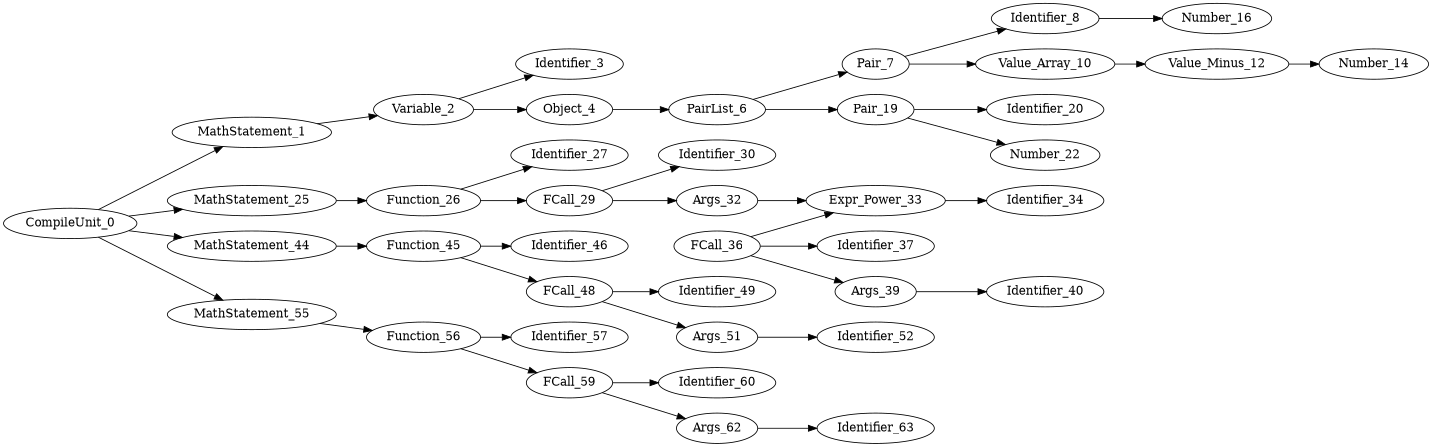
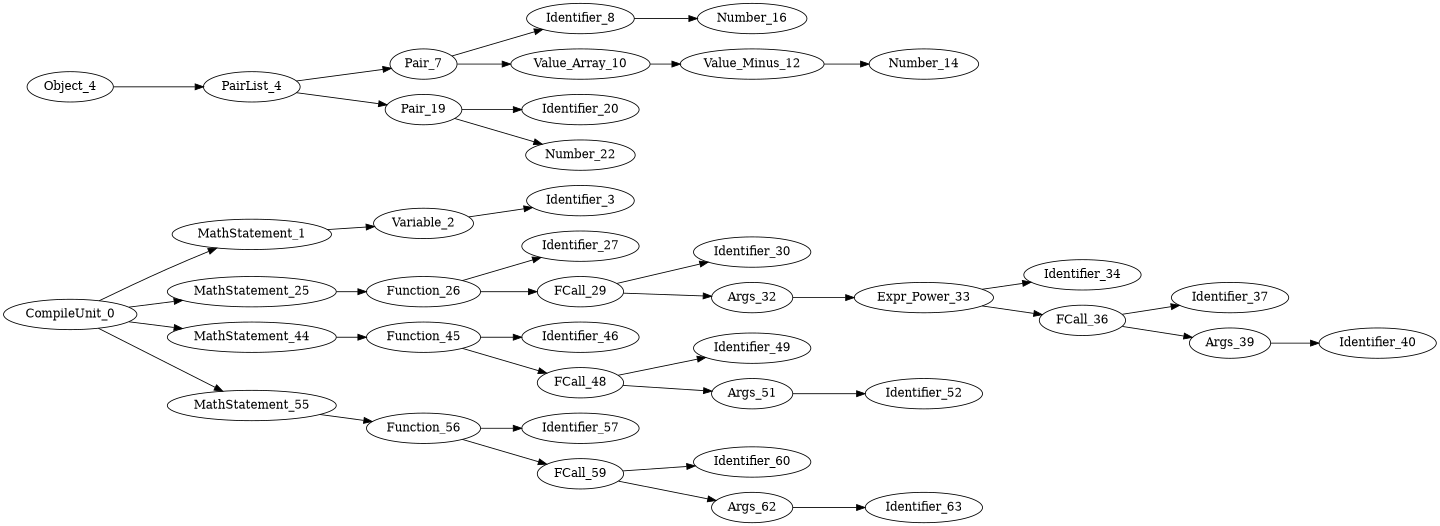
(496, 110) -> none
(717, 110) -> (252, 87)
(788, 226) -> (1008, 310)
